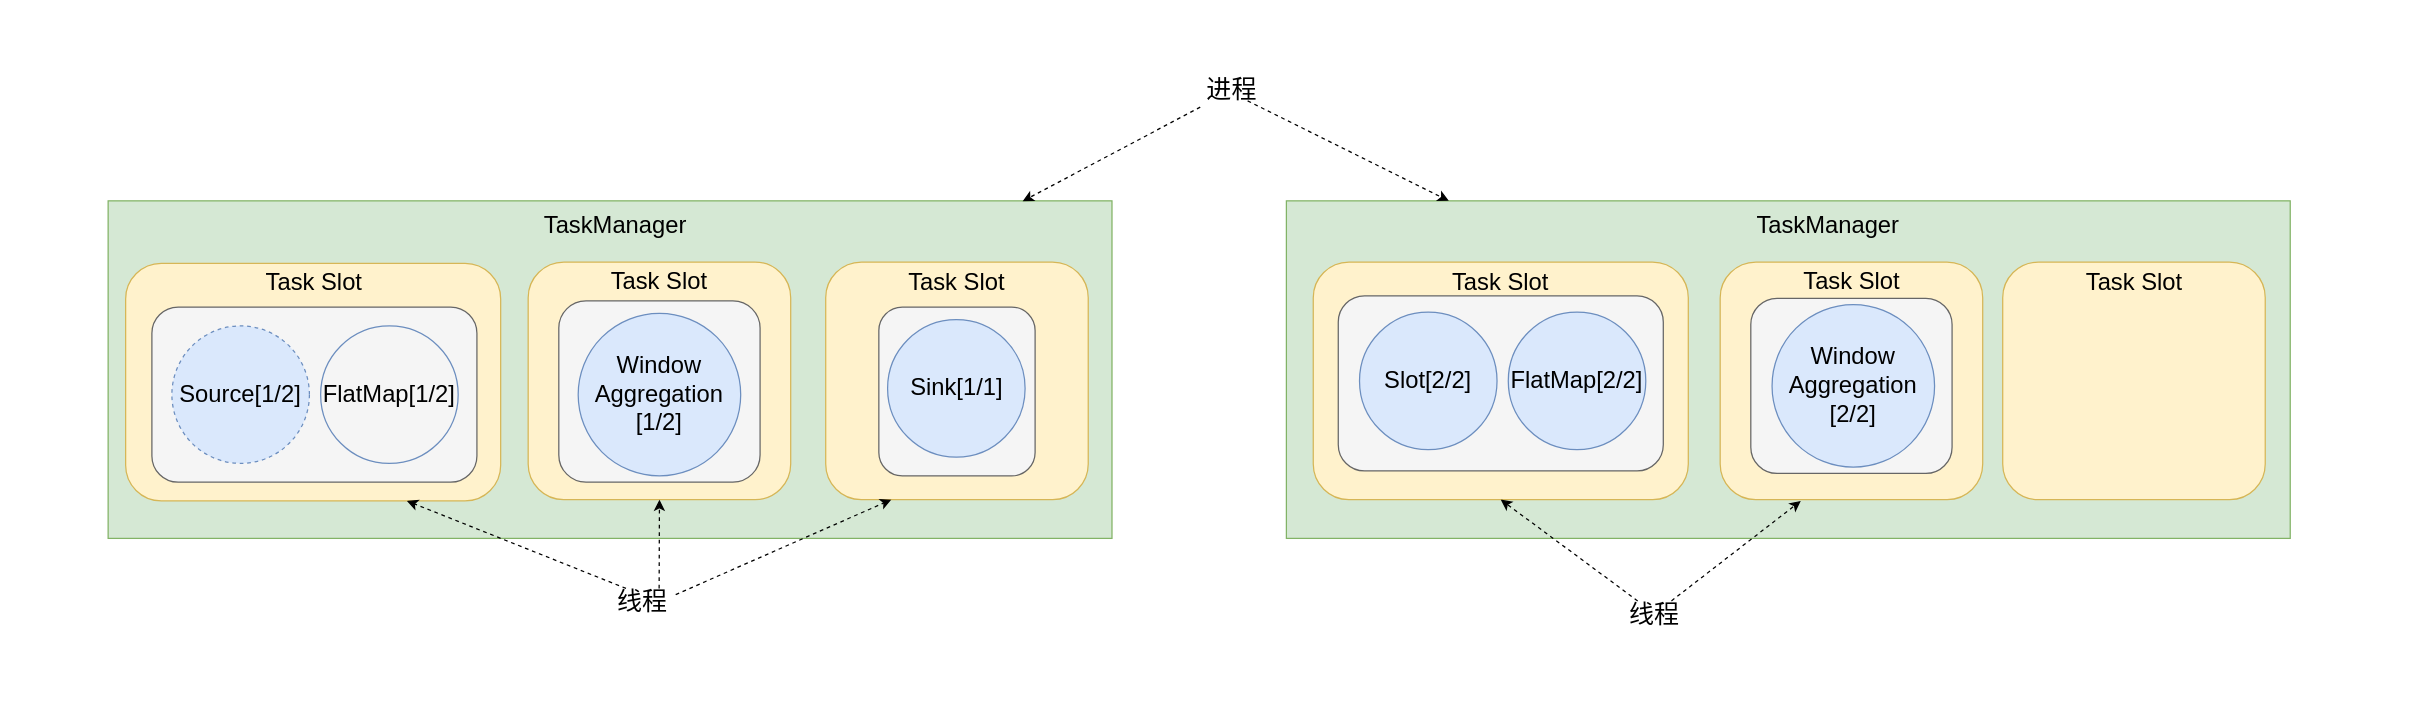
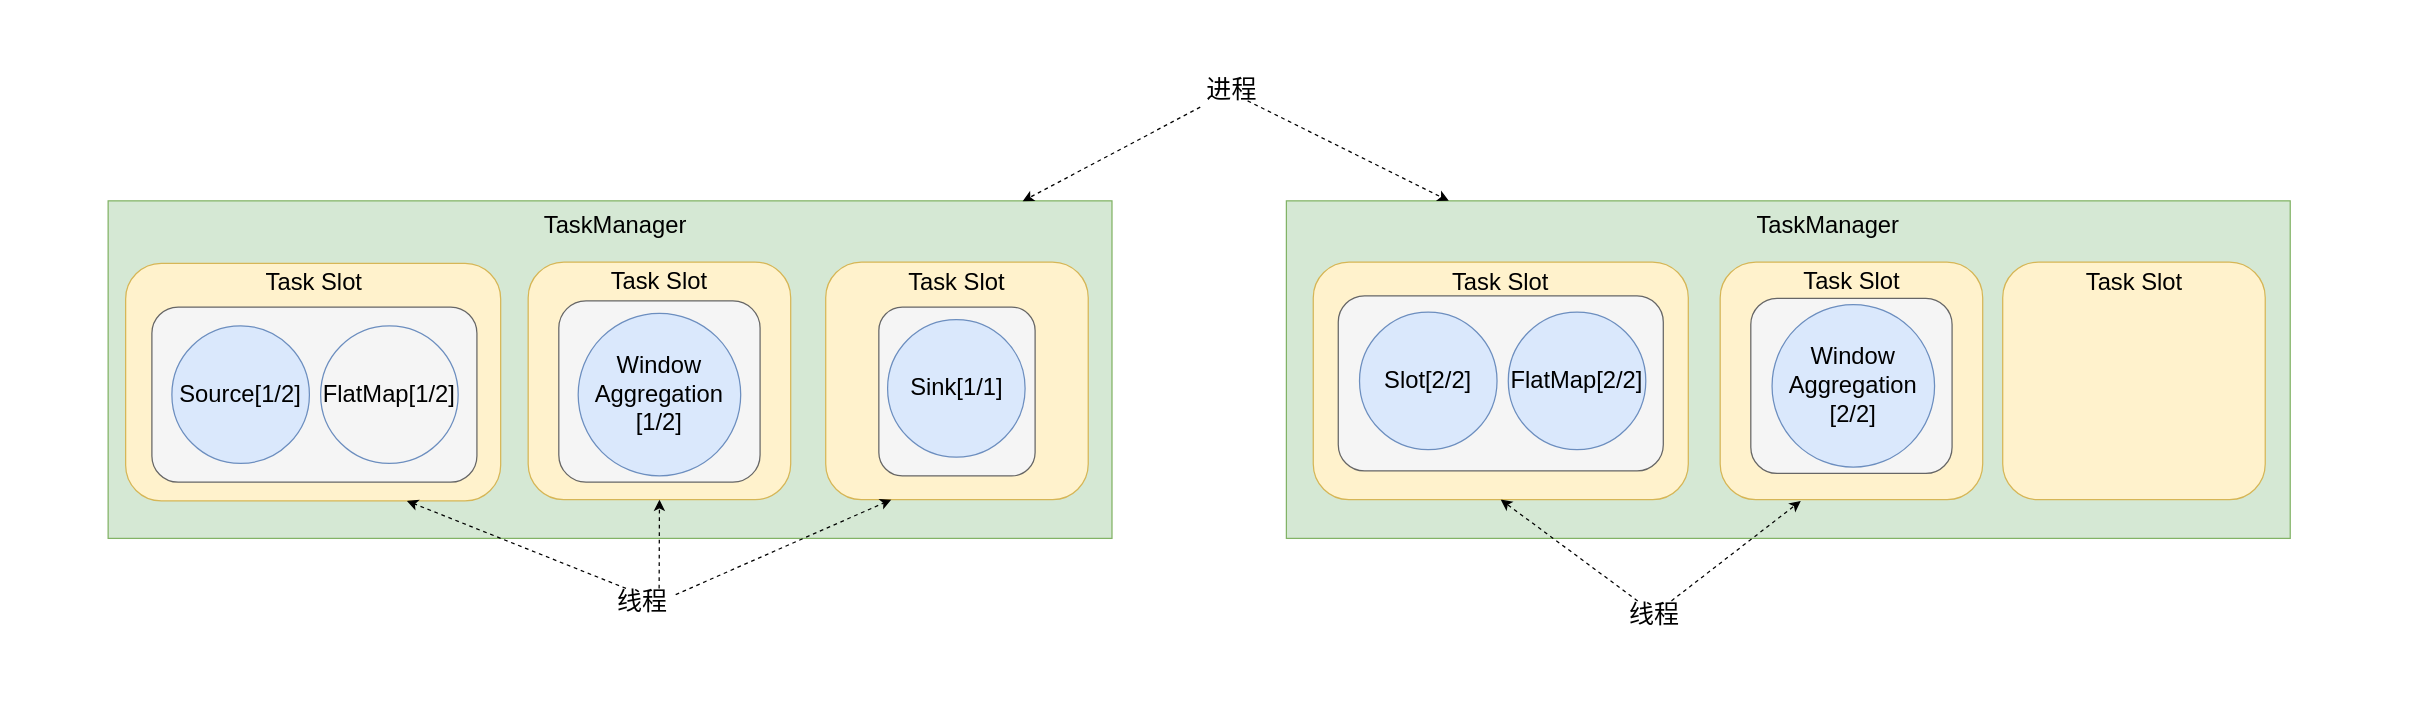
(241, 394) -> (241, 394)
